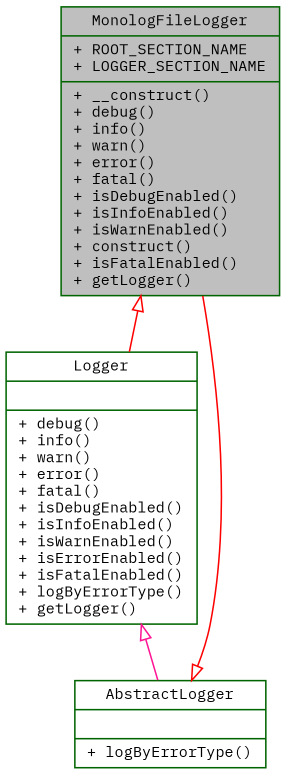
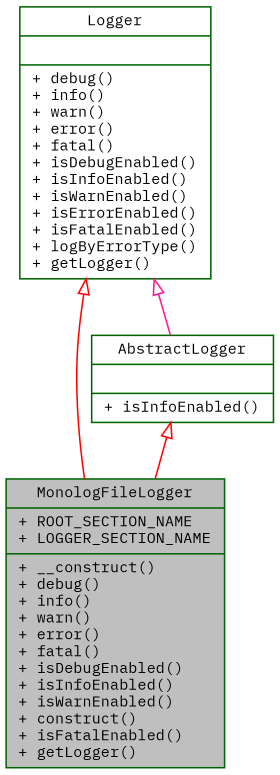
(134, 331) -> (77, 387)
(170, 752) -> (183, 407)
